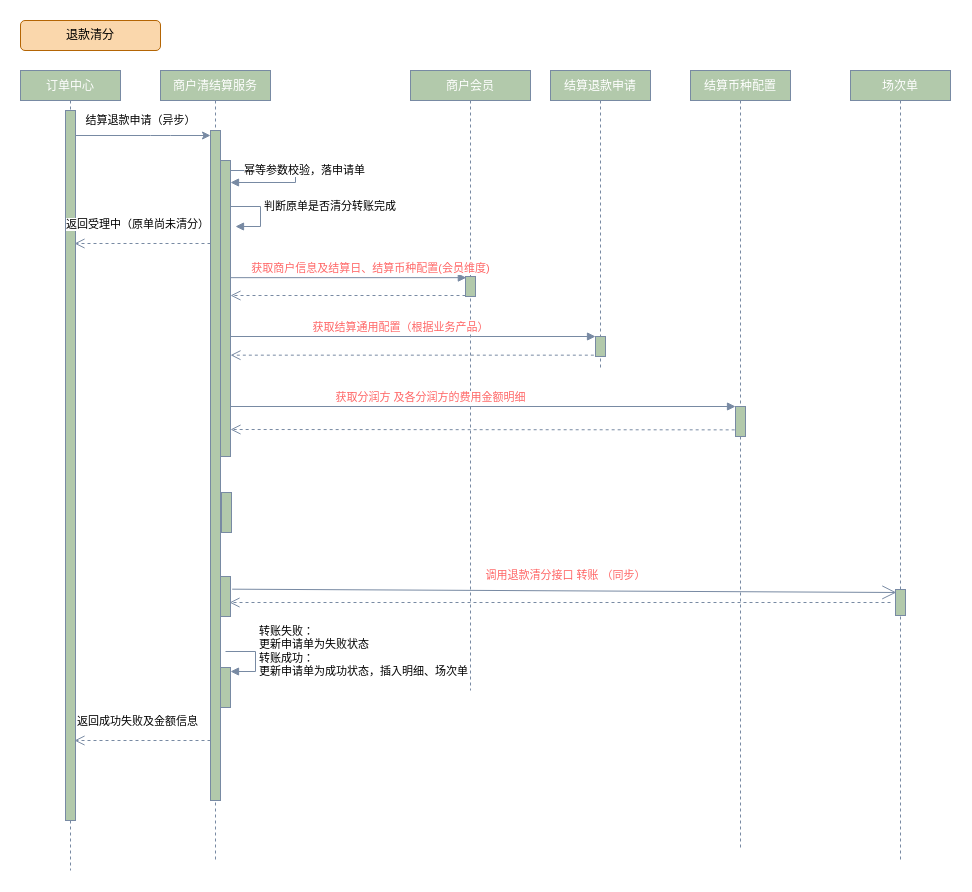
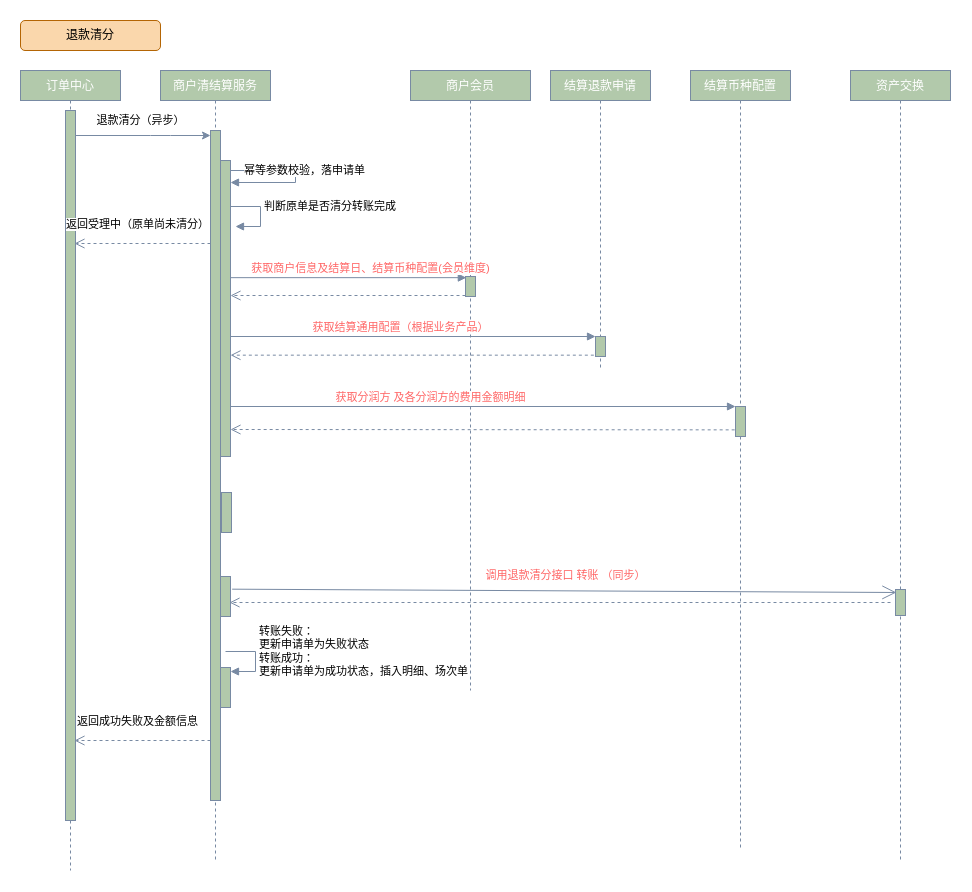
(900, 86) -> (900, 86)
(141, 121) -> (141, 121)
